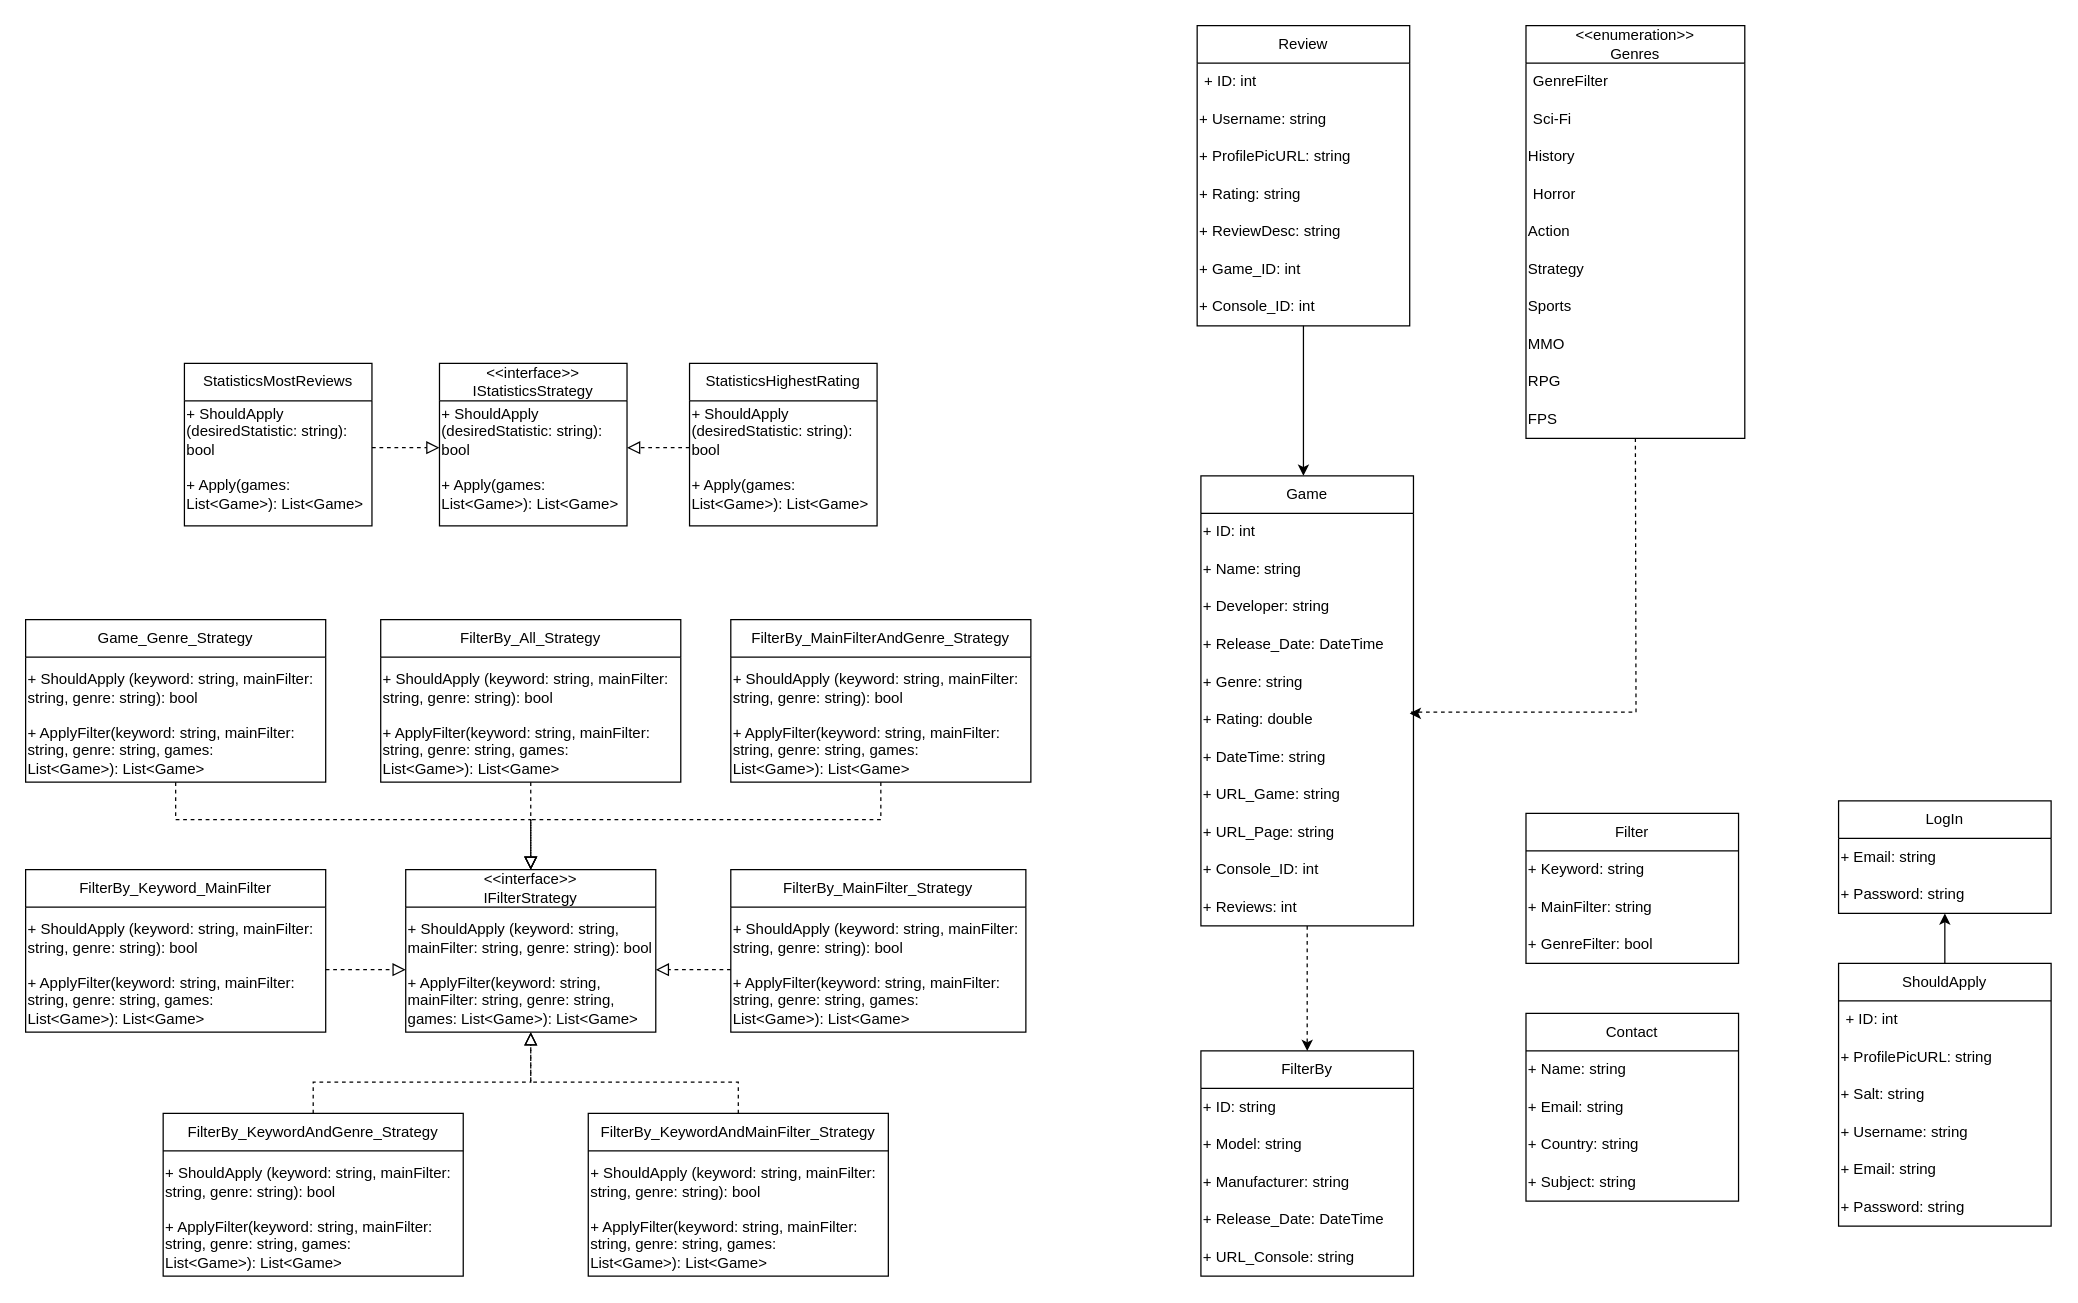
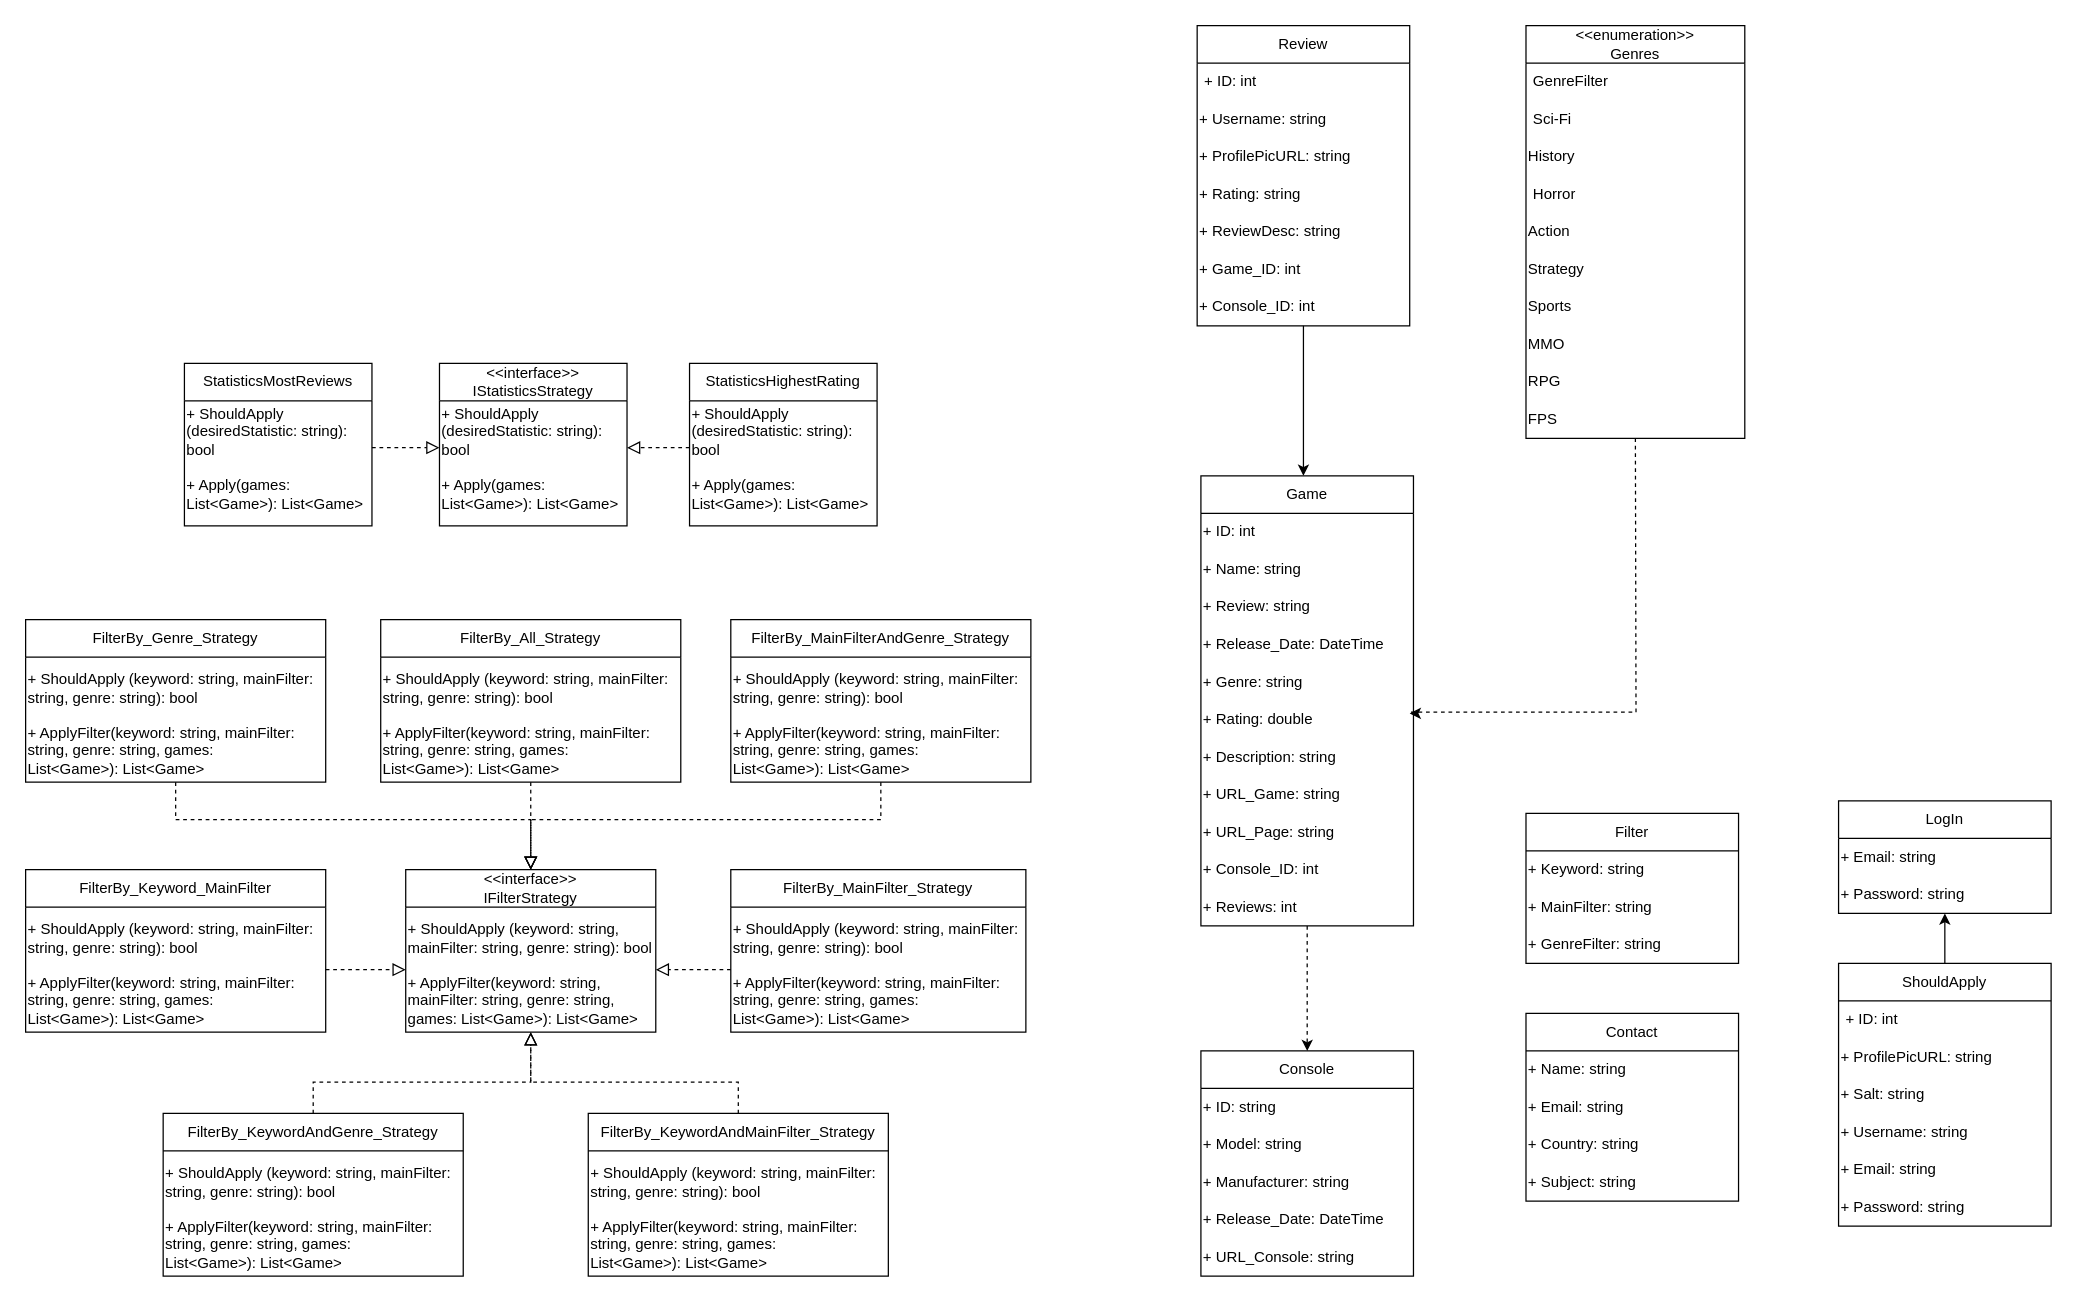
(1273, 607) -> (1261, 607)
(176, 638) -> (176, 638)
(1269, 757) -> (1280, 757)
(1596, 944) -> (1605, 944)
(1307, 1069) -> (1307, 1069)
